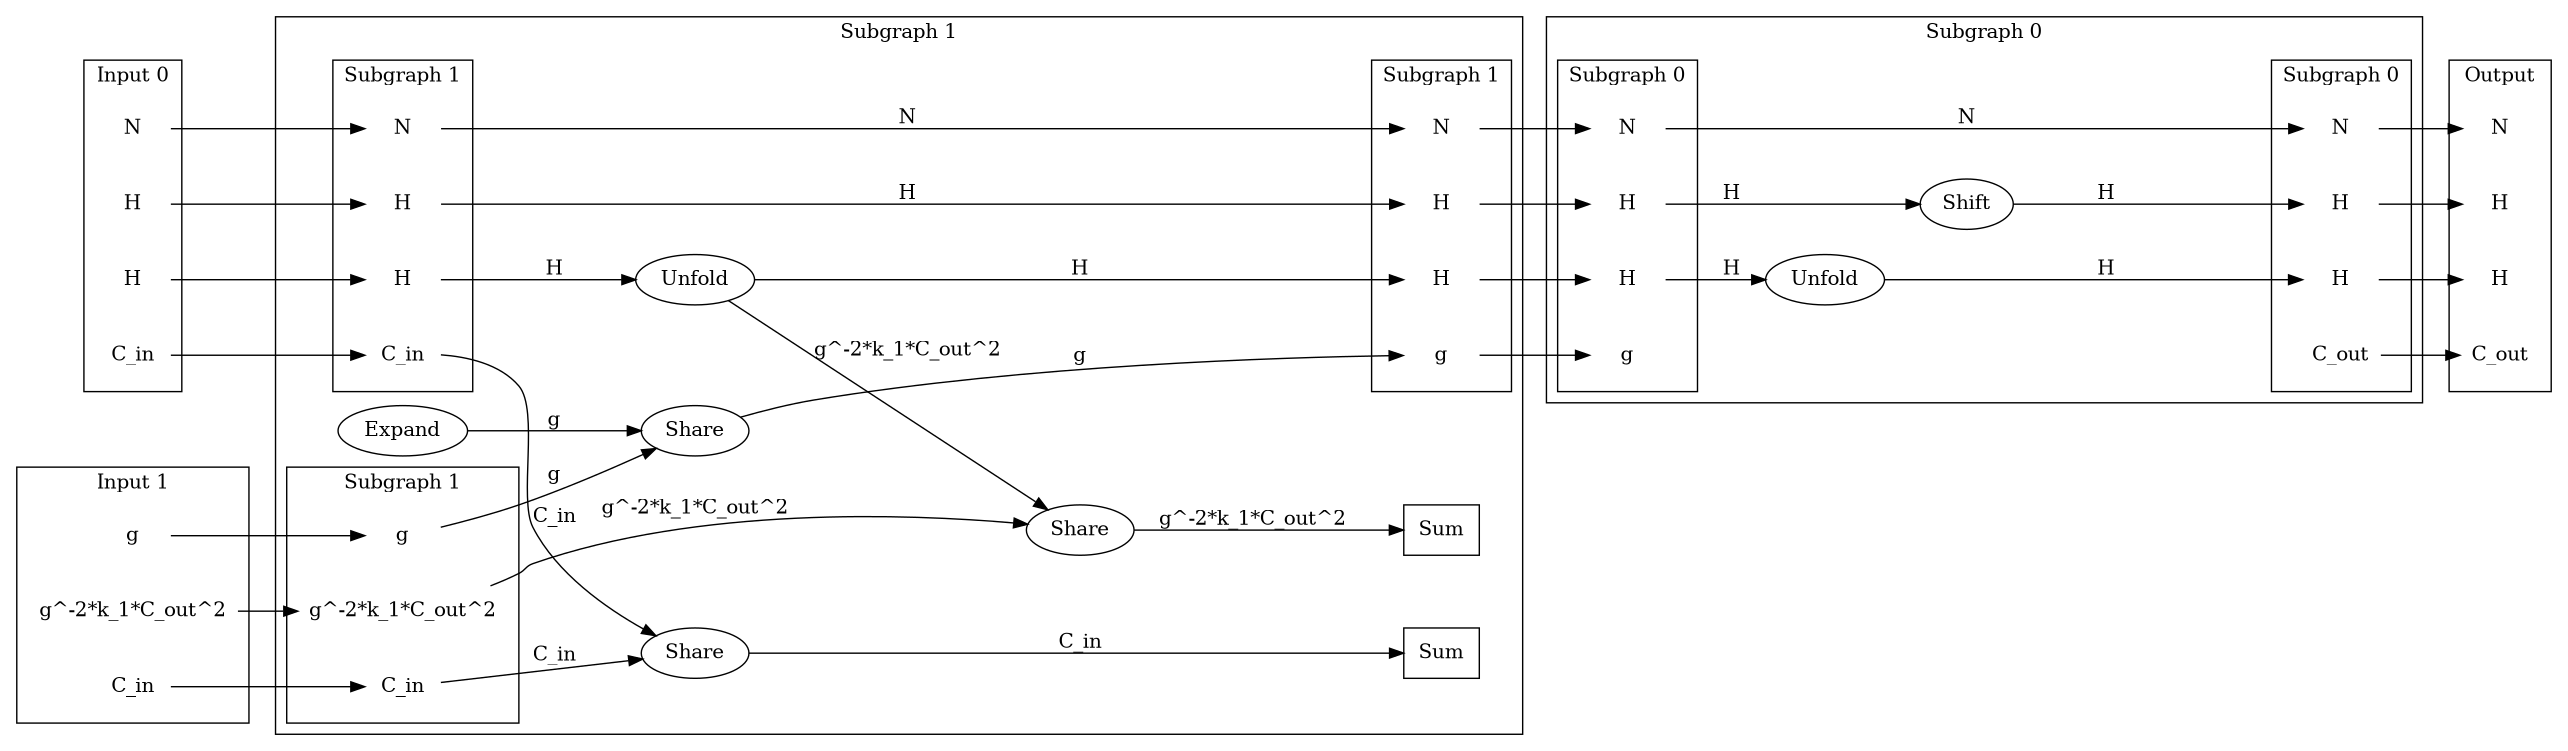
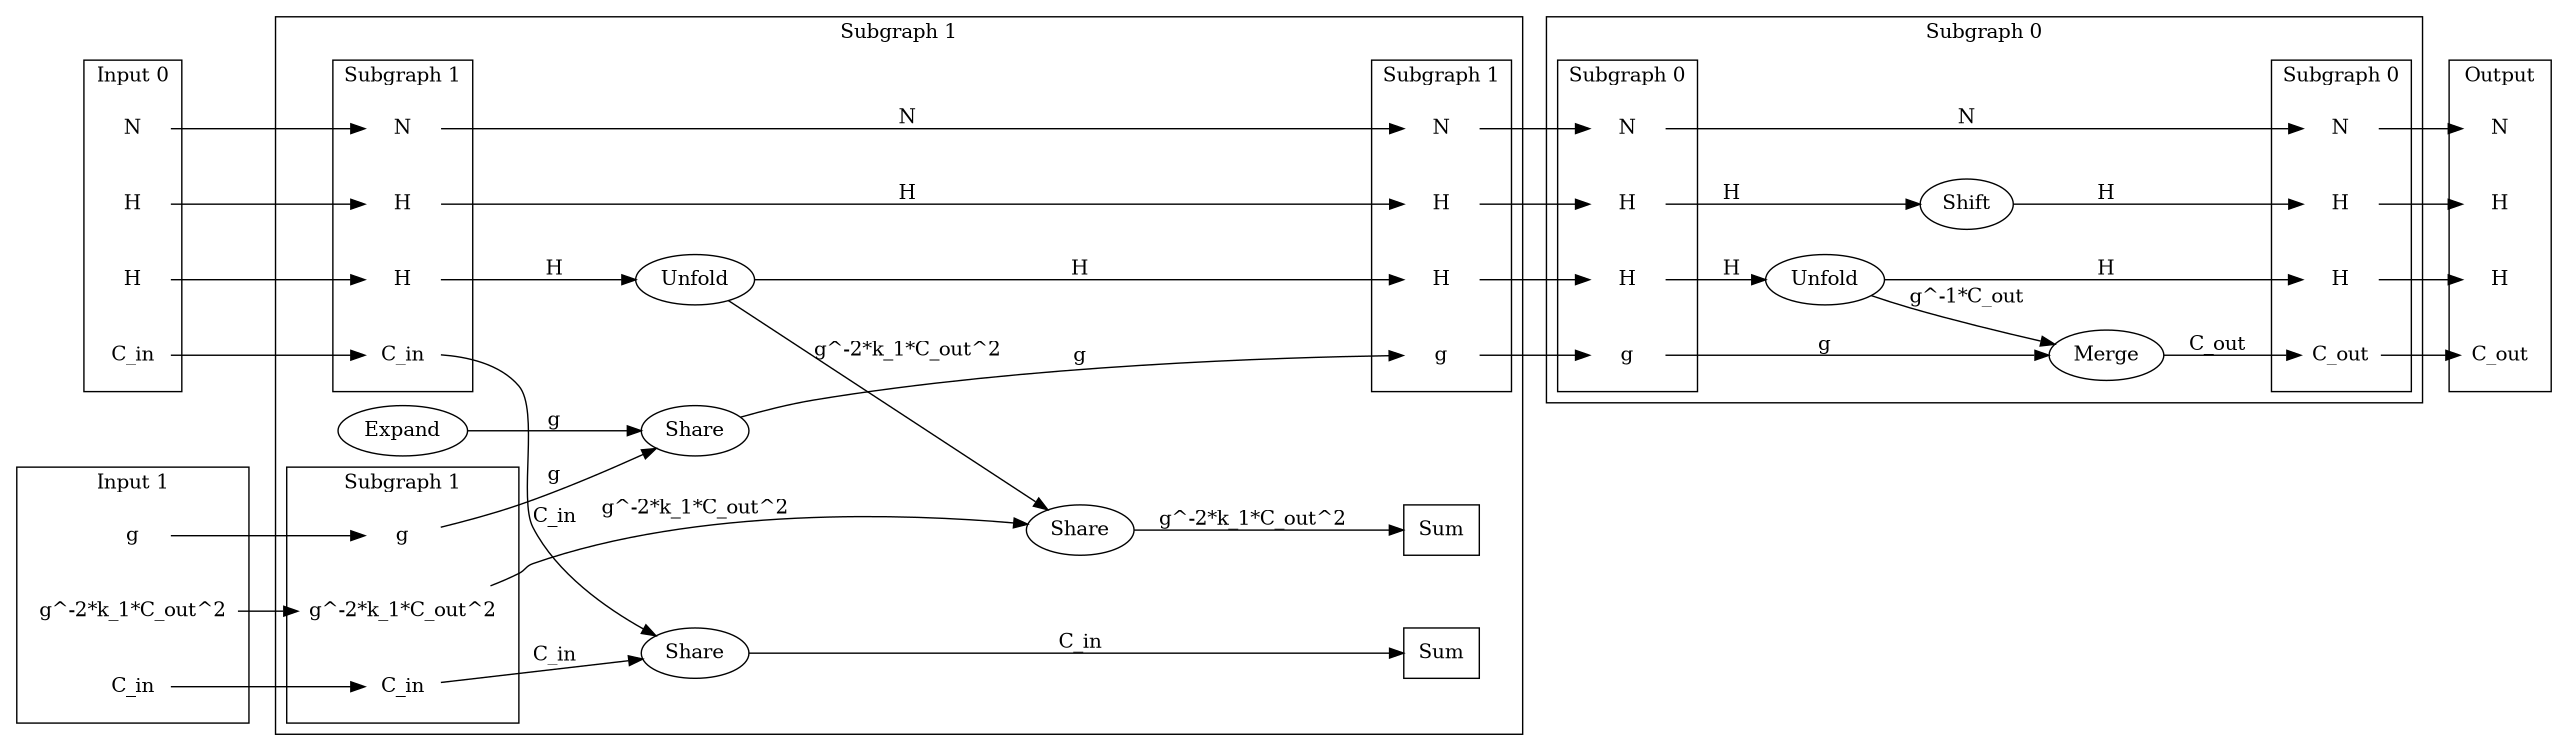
none -> (2106, 355)
